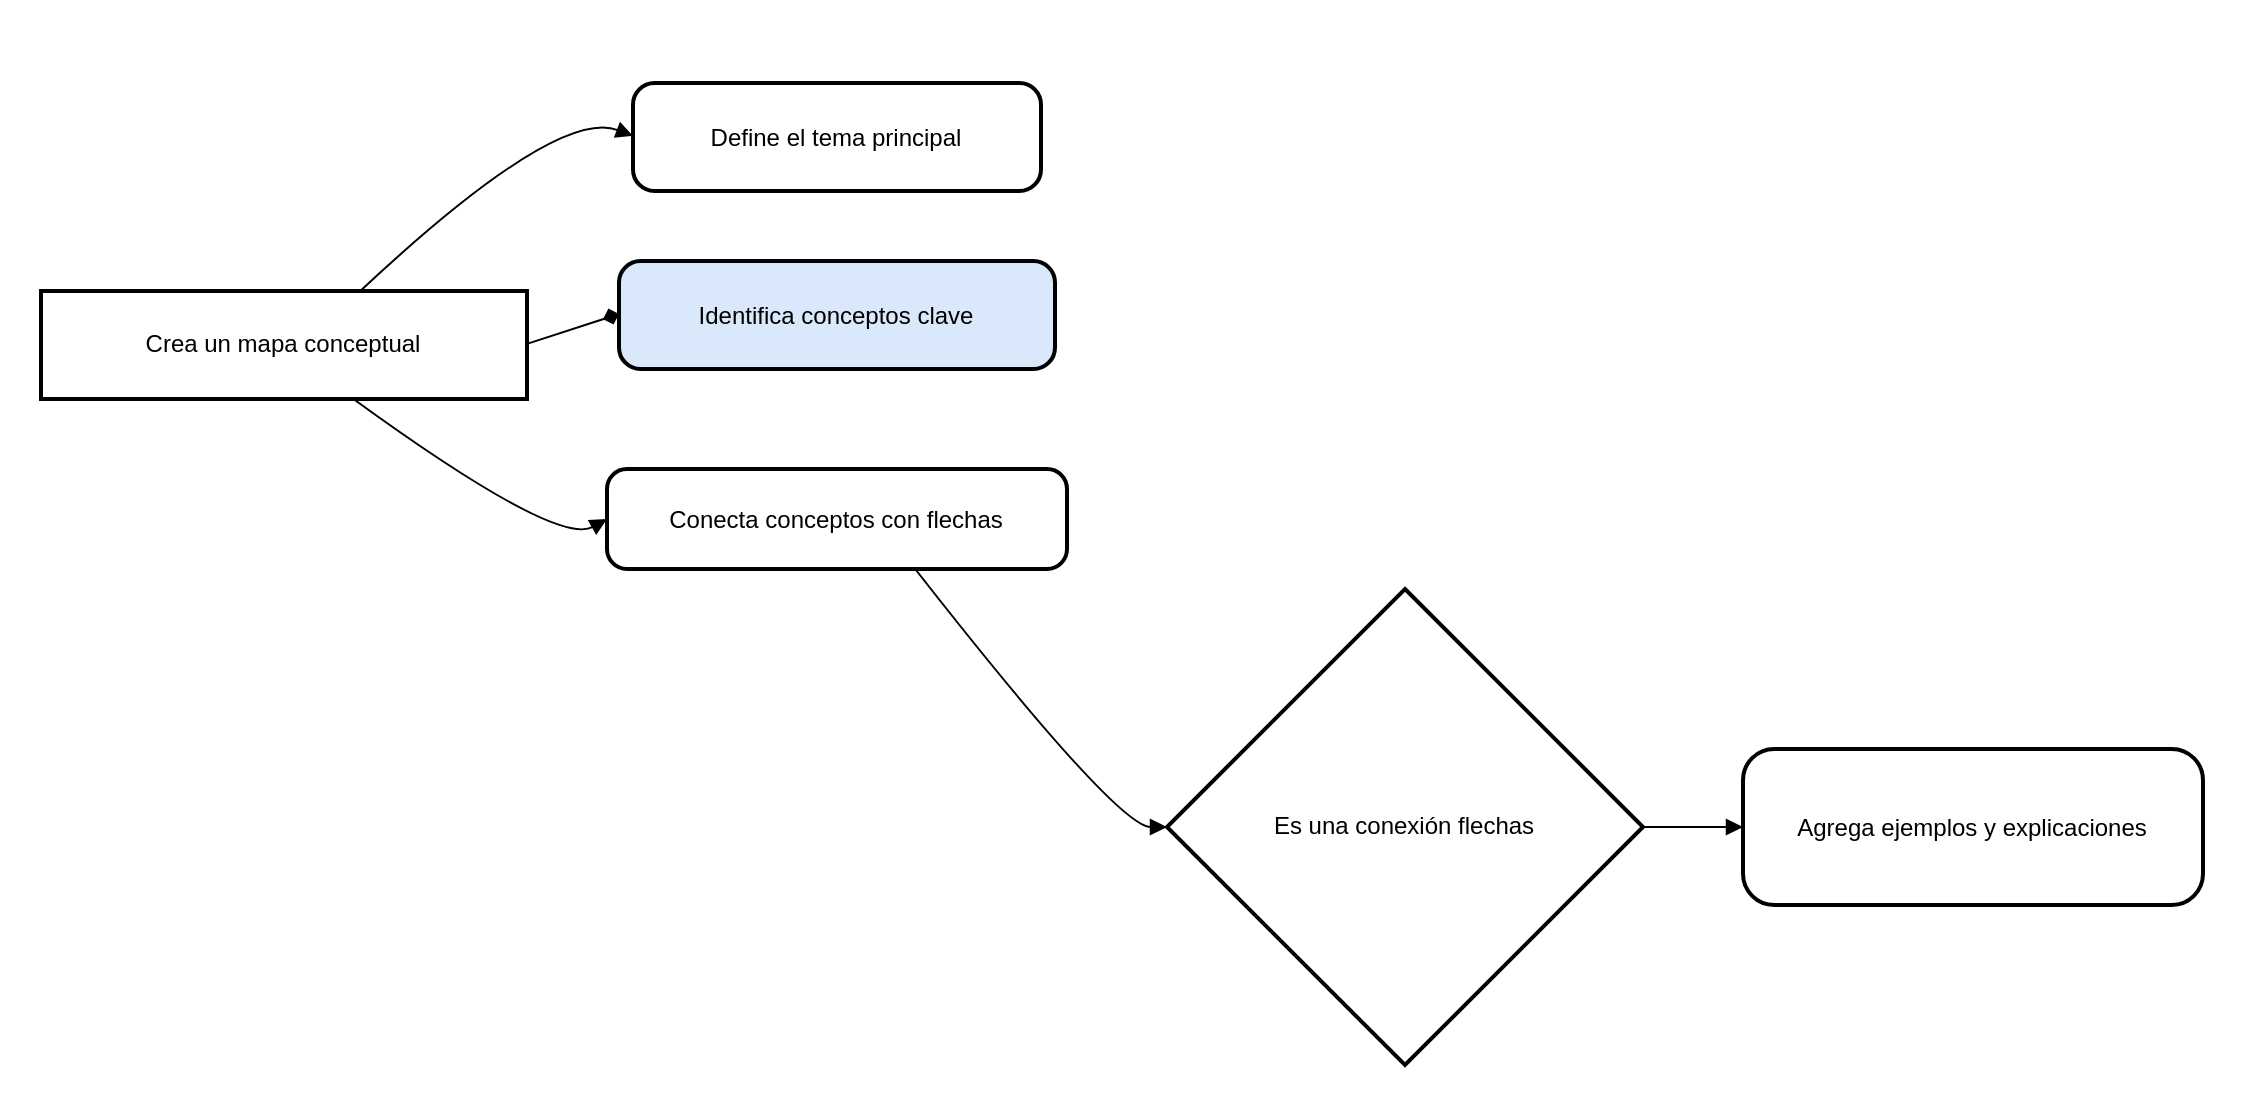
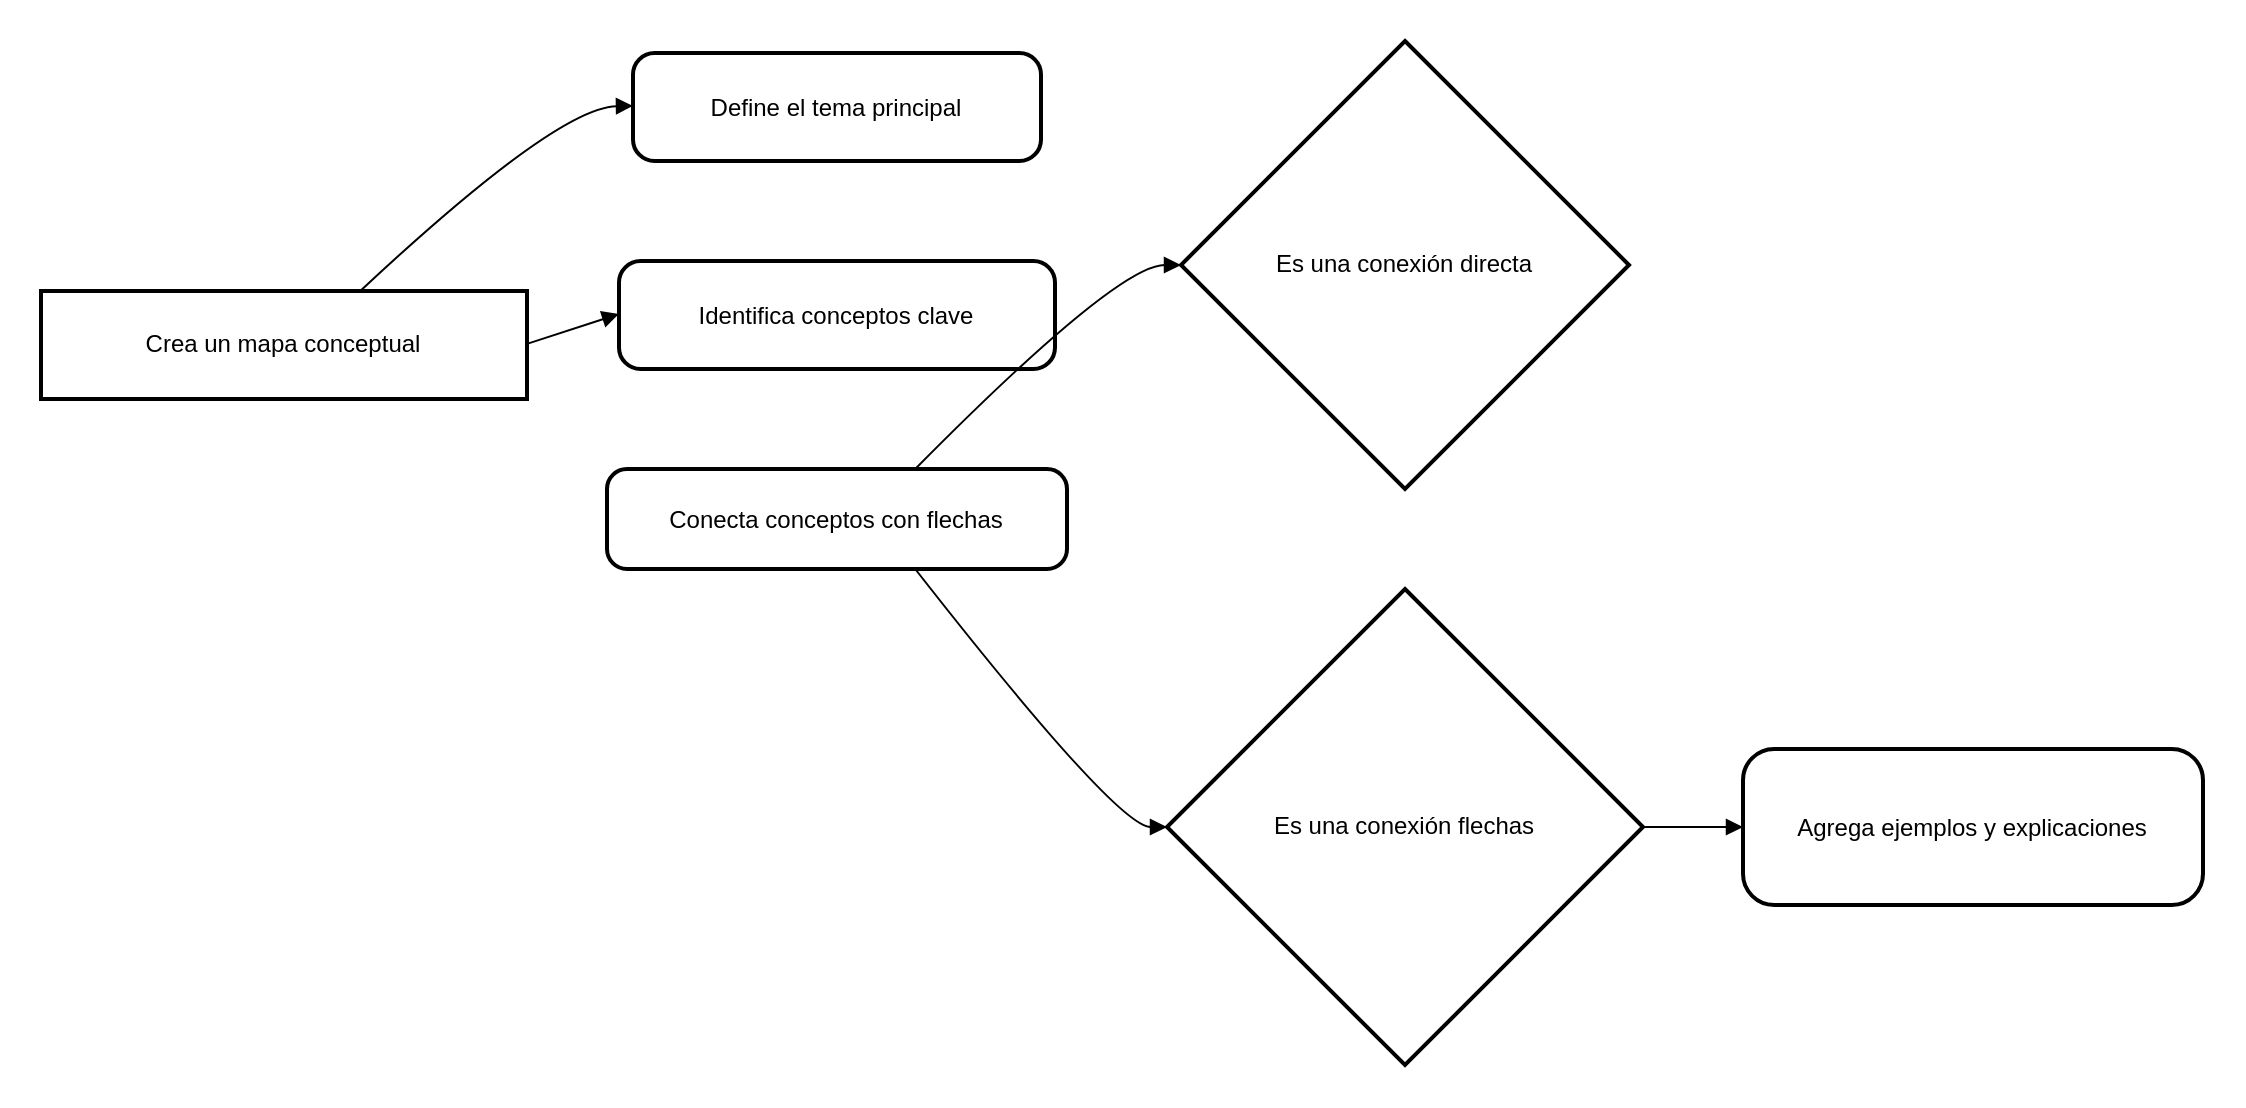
(837, 137) -> (837, 107)
none -> (1405, 265)
(837, 315) -> (837, 315)
(602, 319) -> (602, 320)
none -> (1032, 356)
(467, 477) -> none
